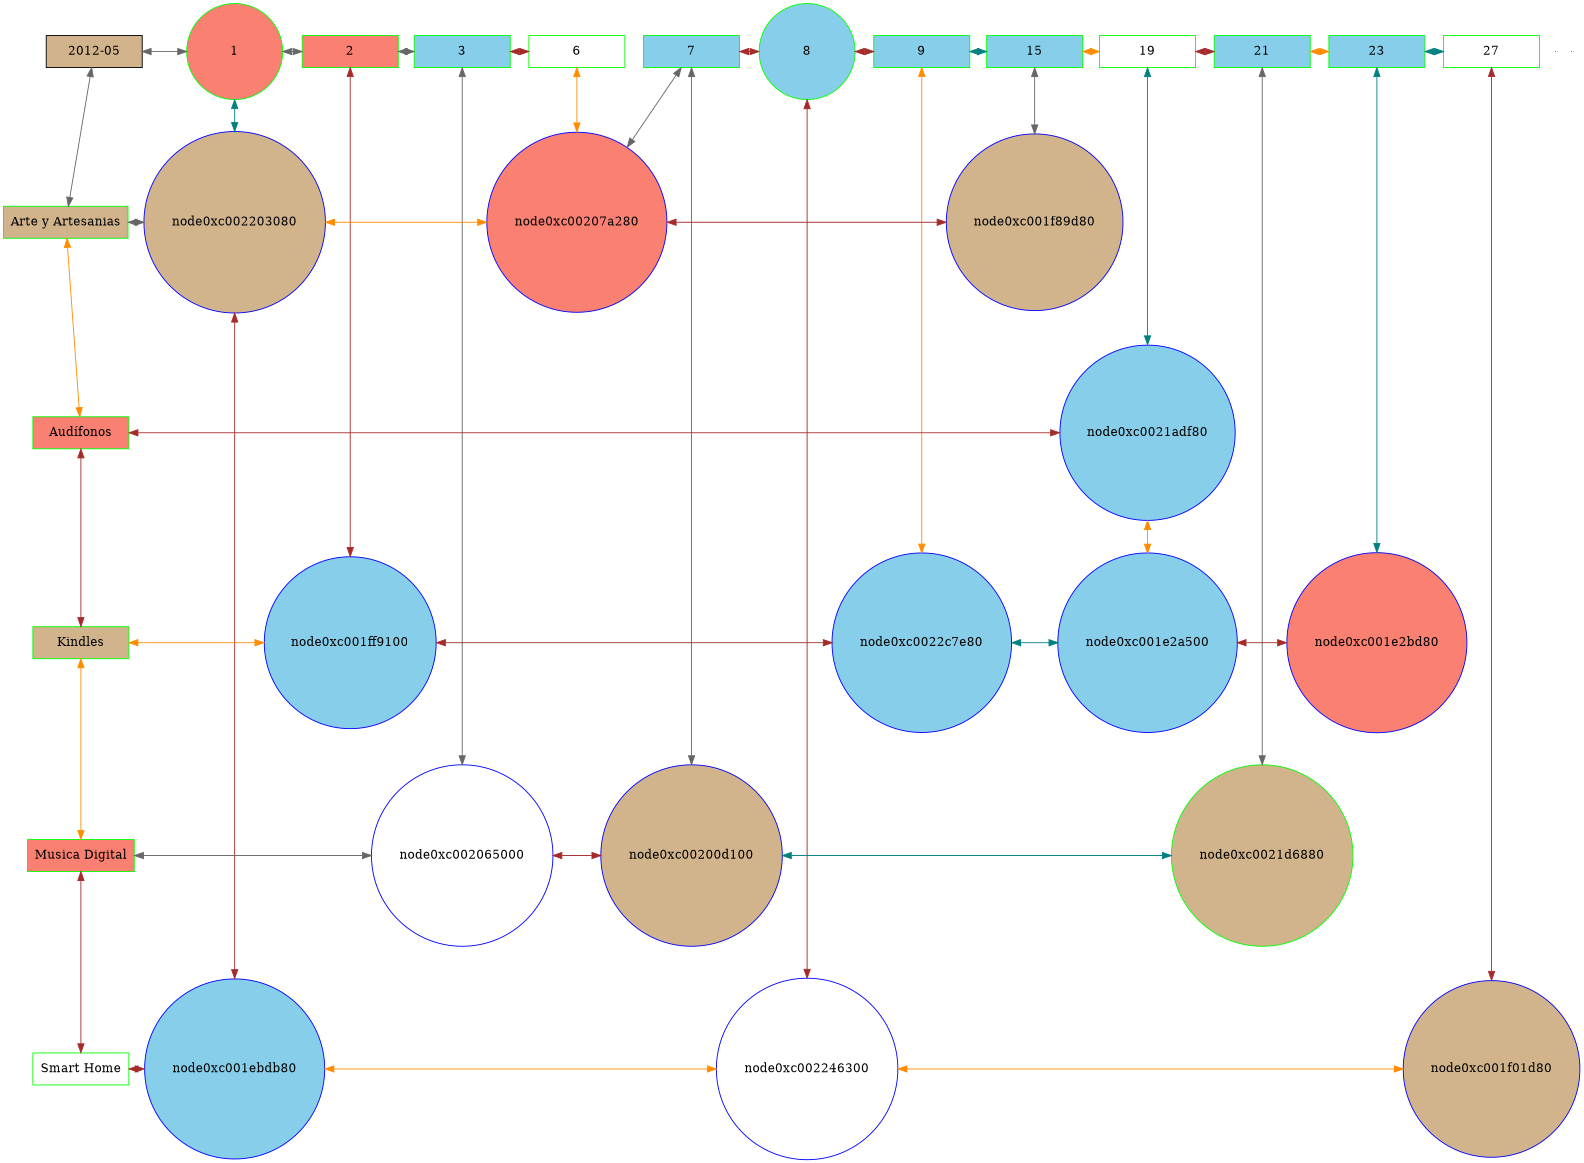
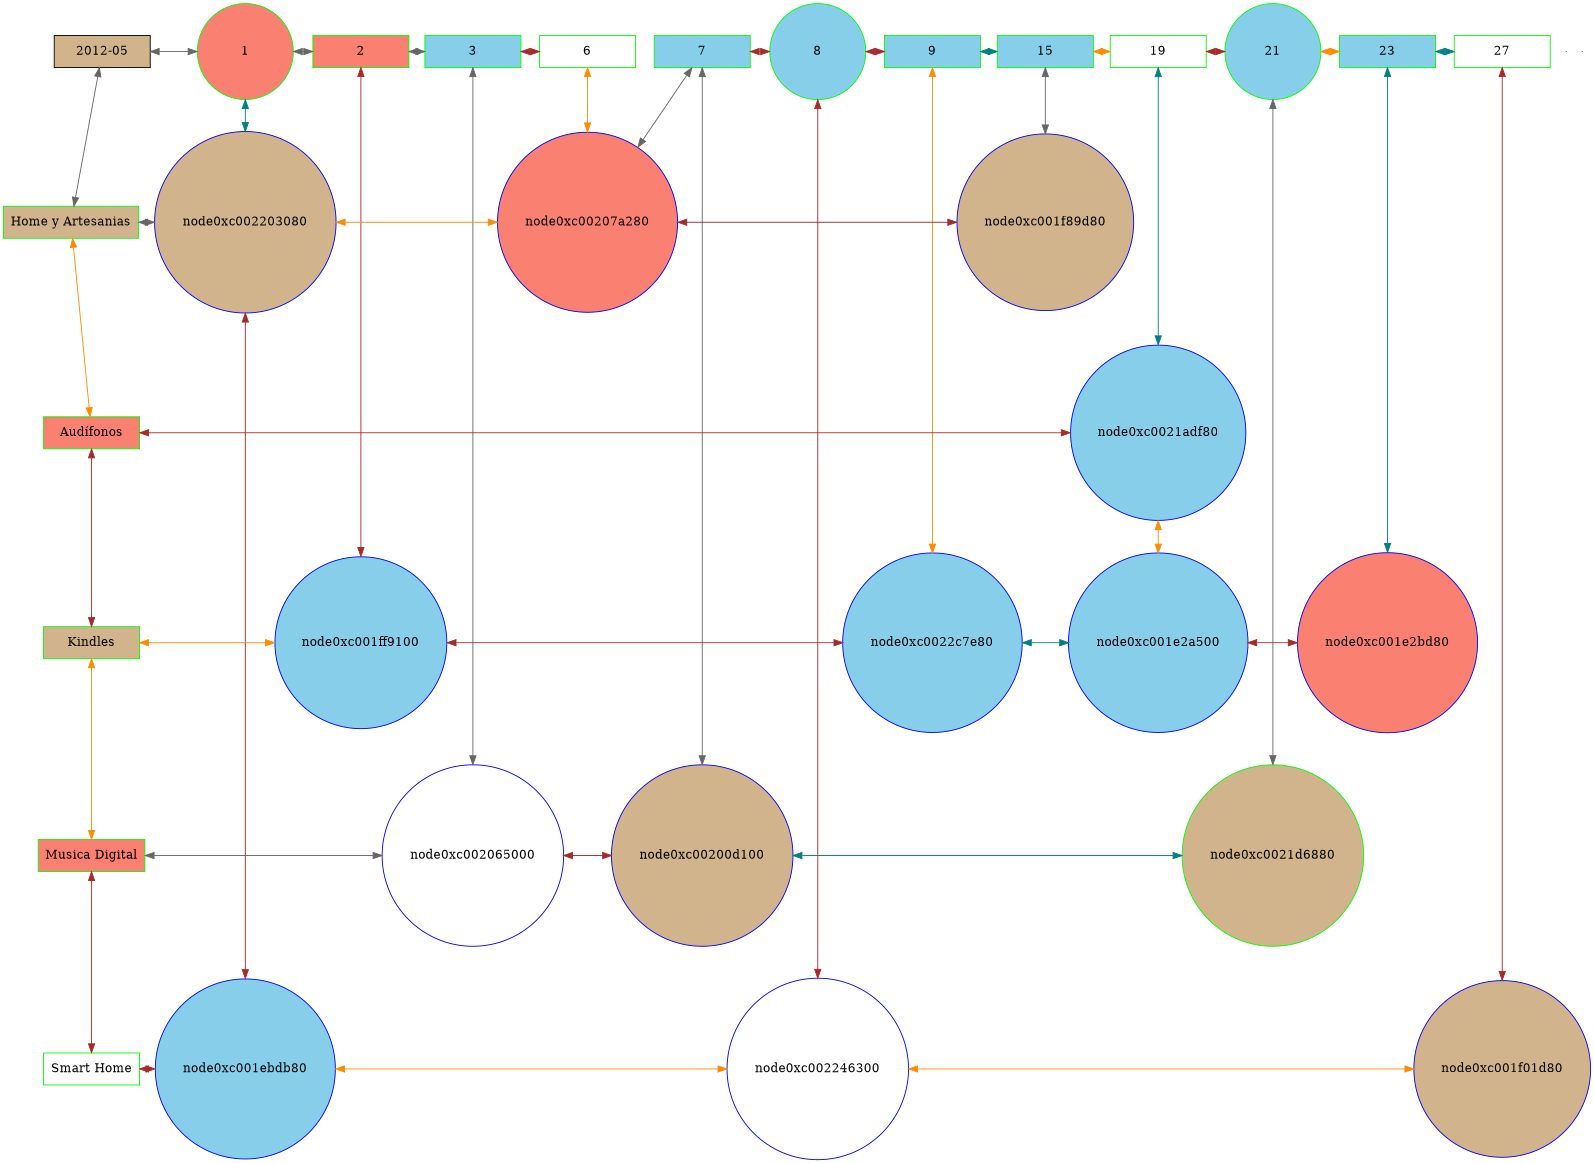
(1262, 52) -> (1273, 52)
(66, 222) -> (71, 222)
